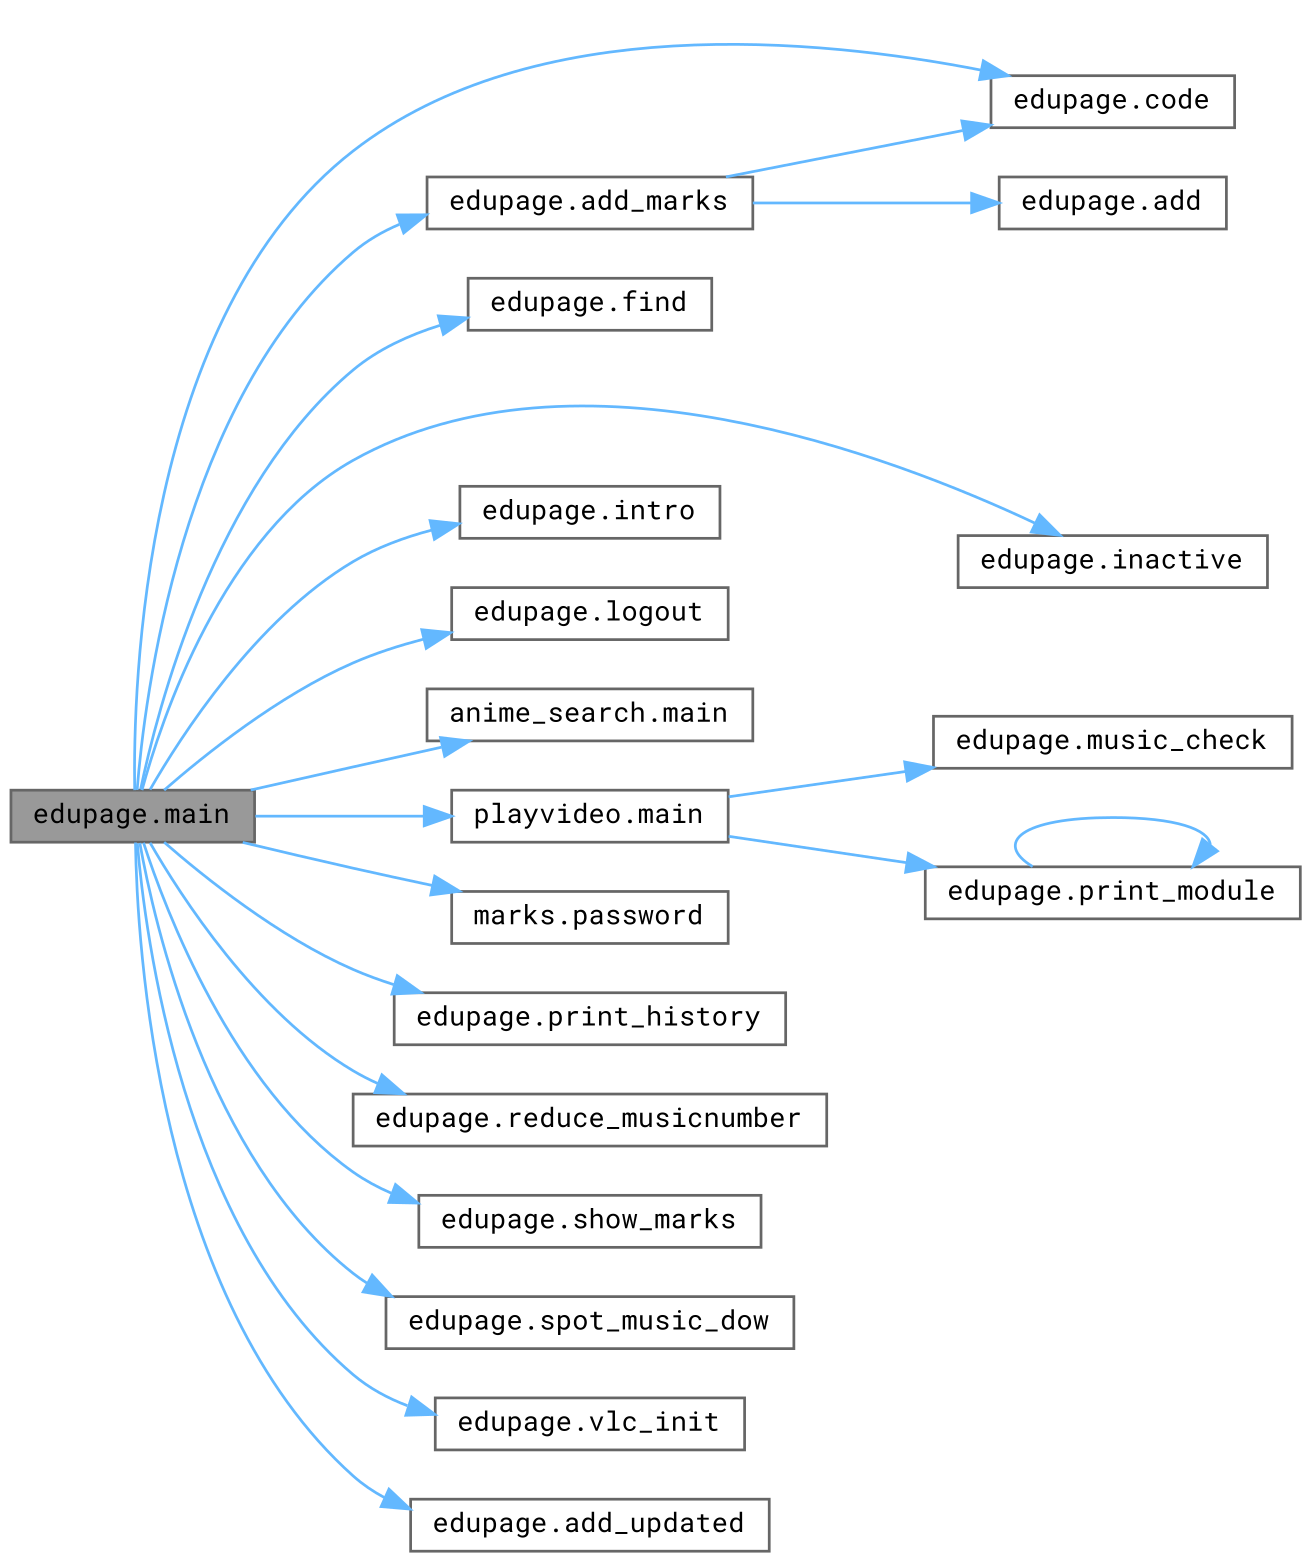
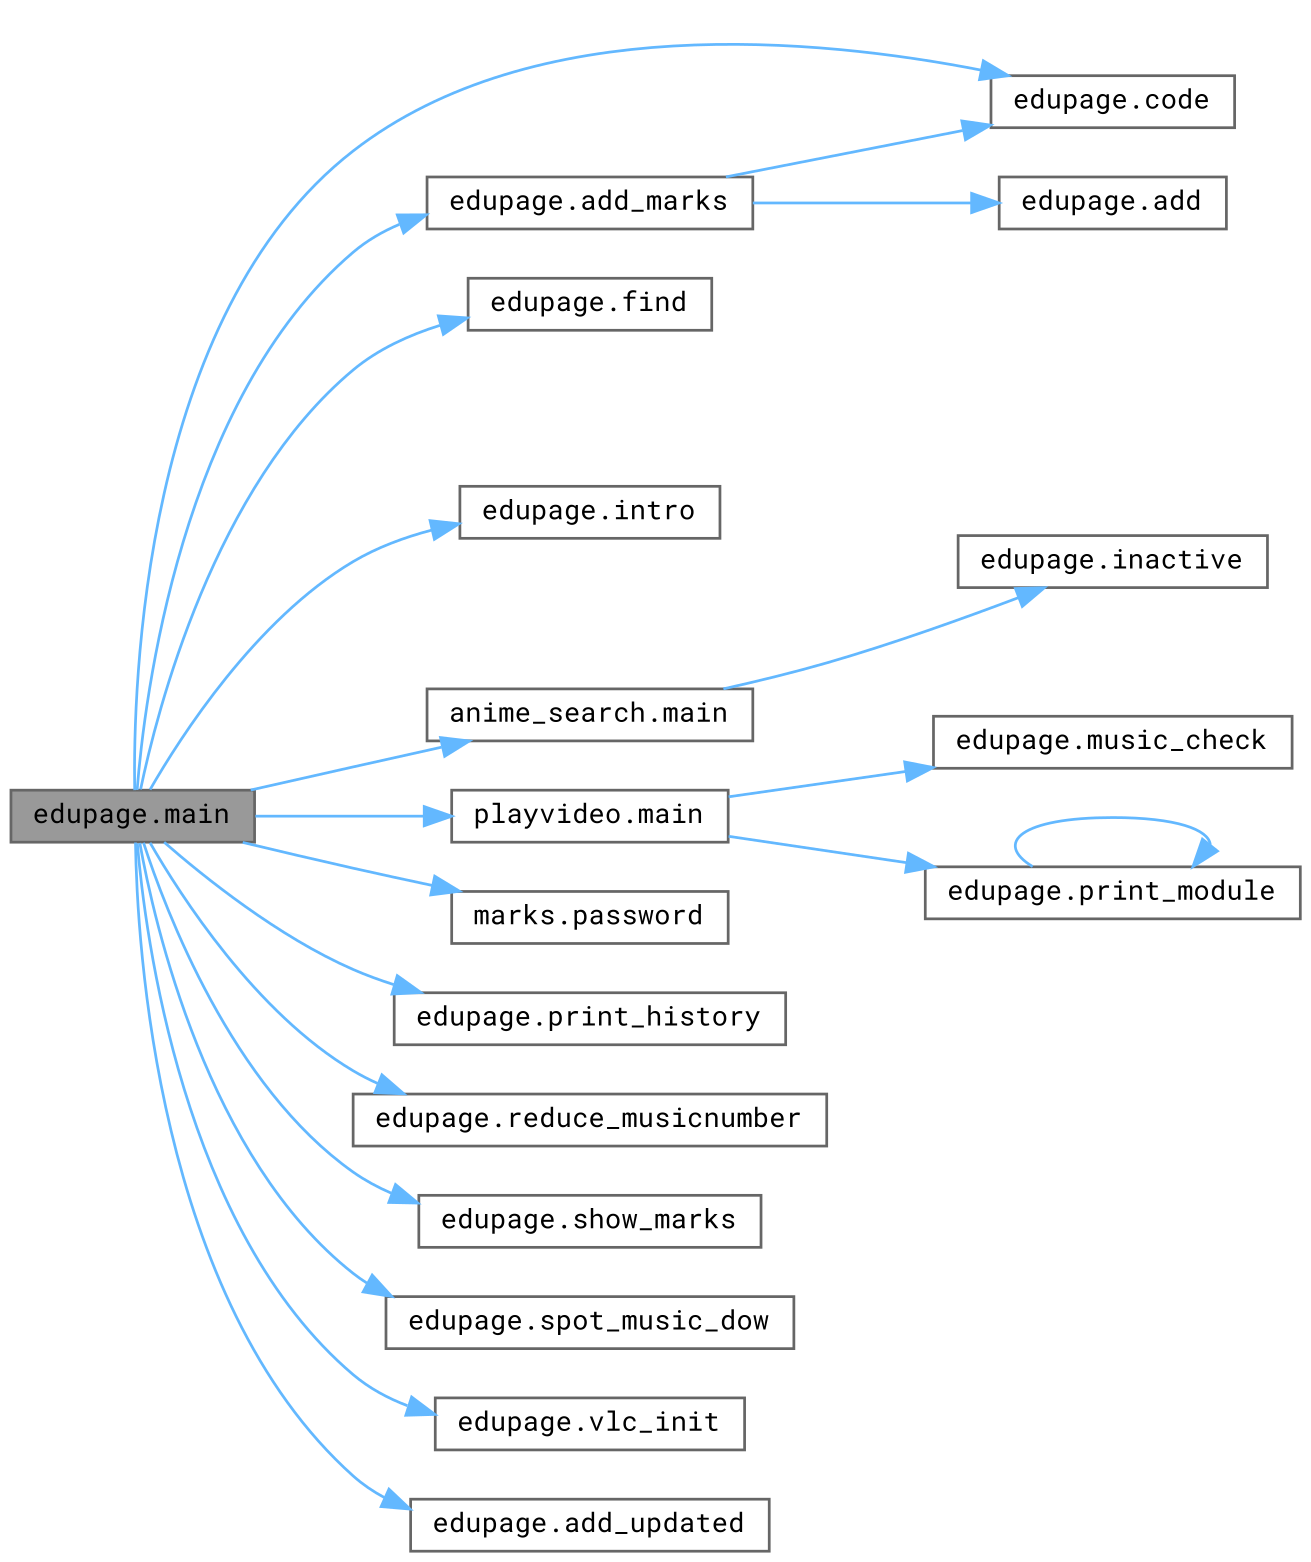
(499, 414) -> (873, 649)
(590, 614) -> none
